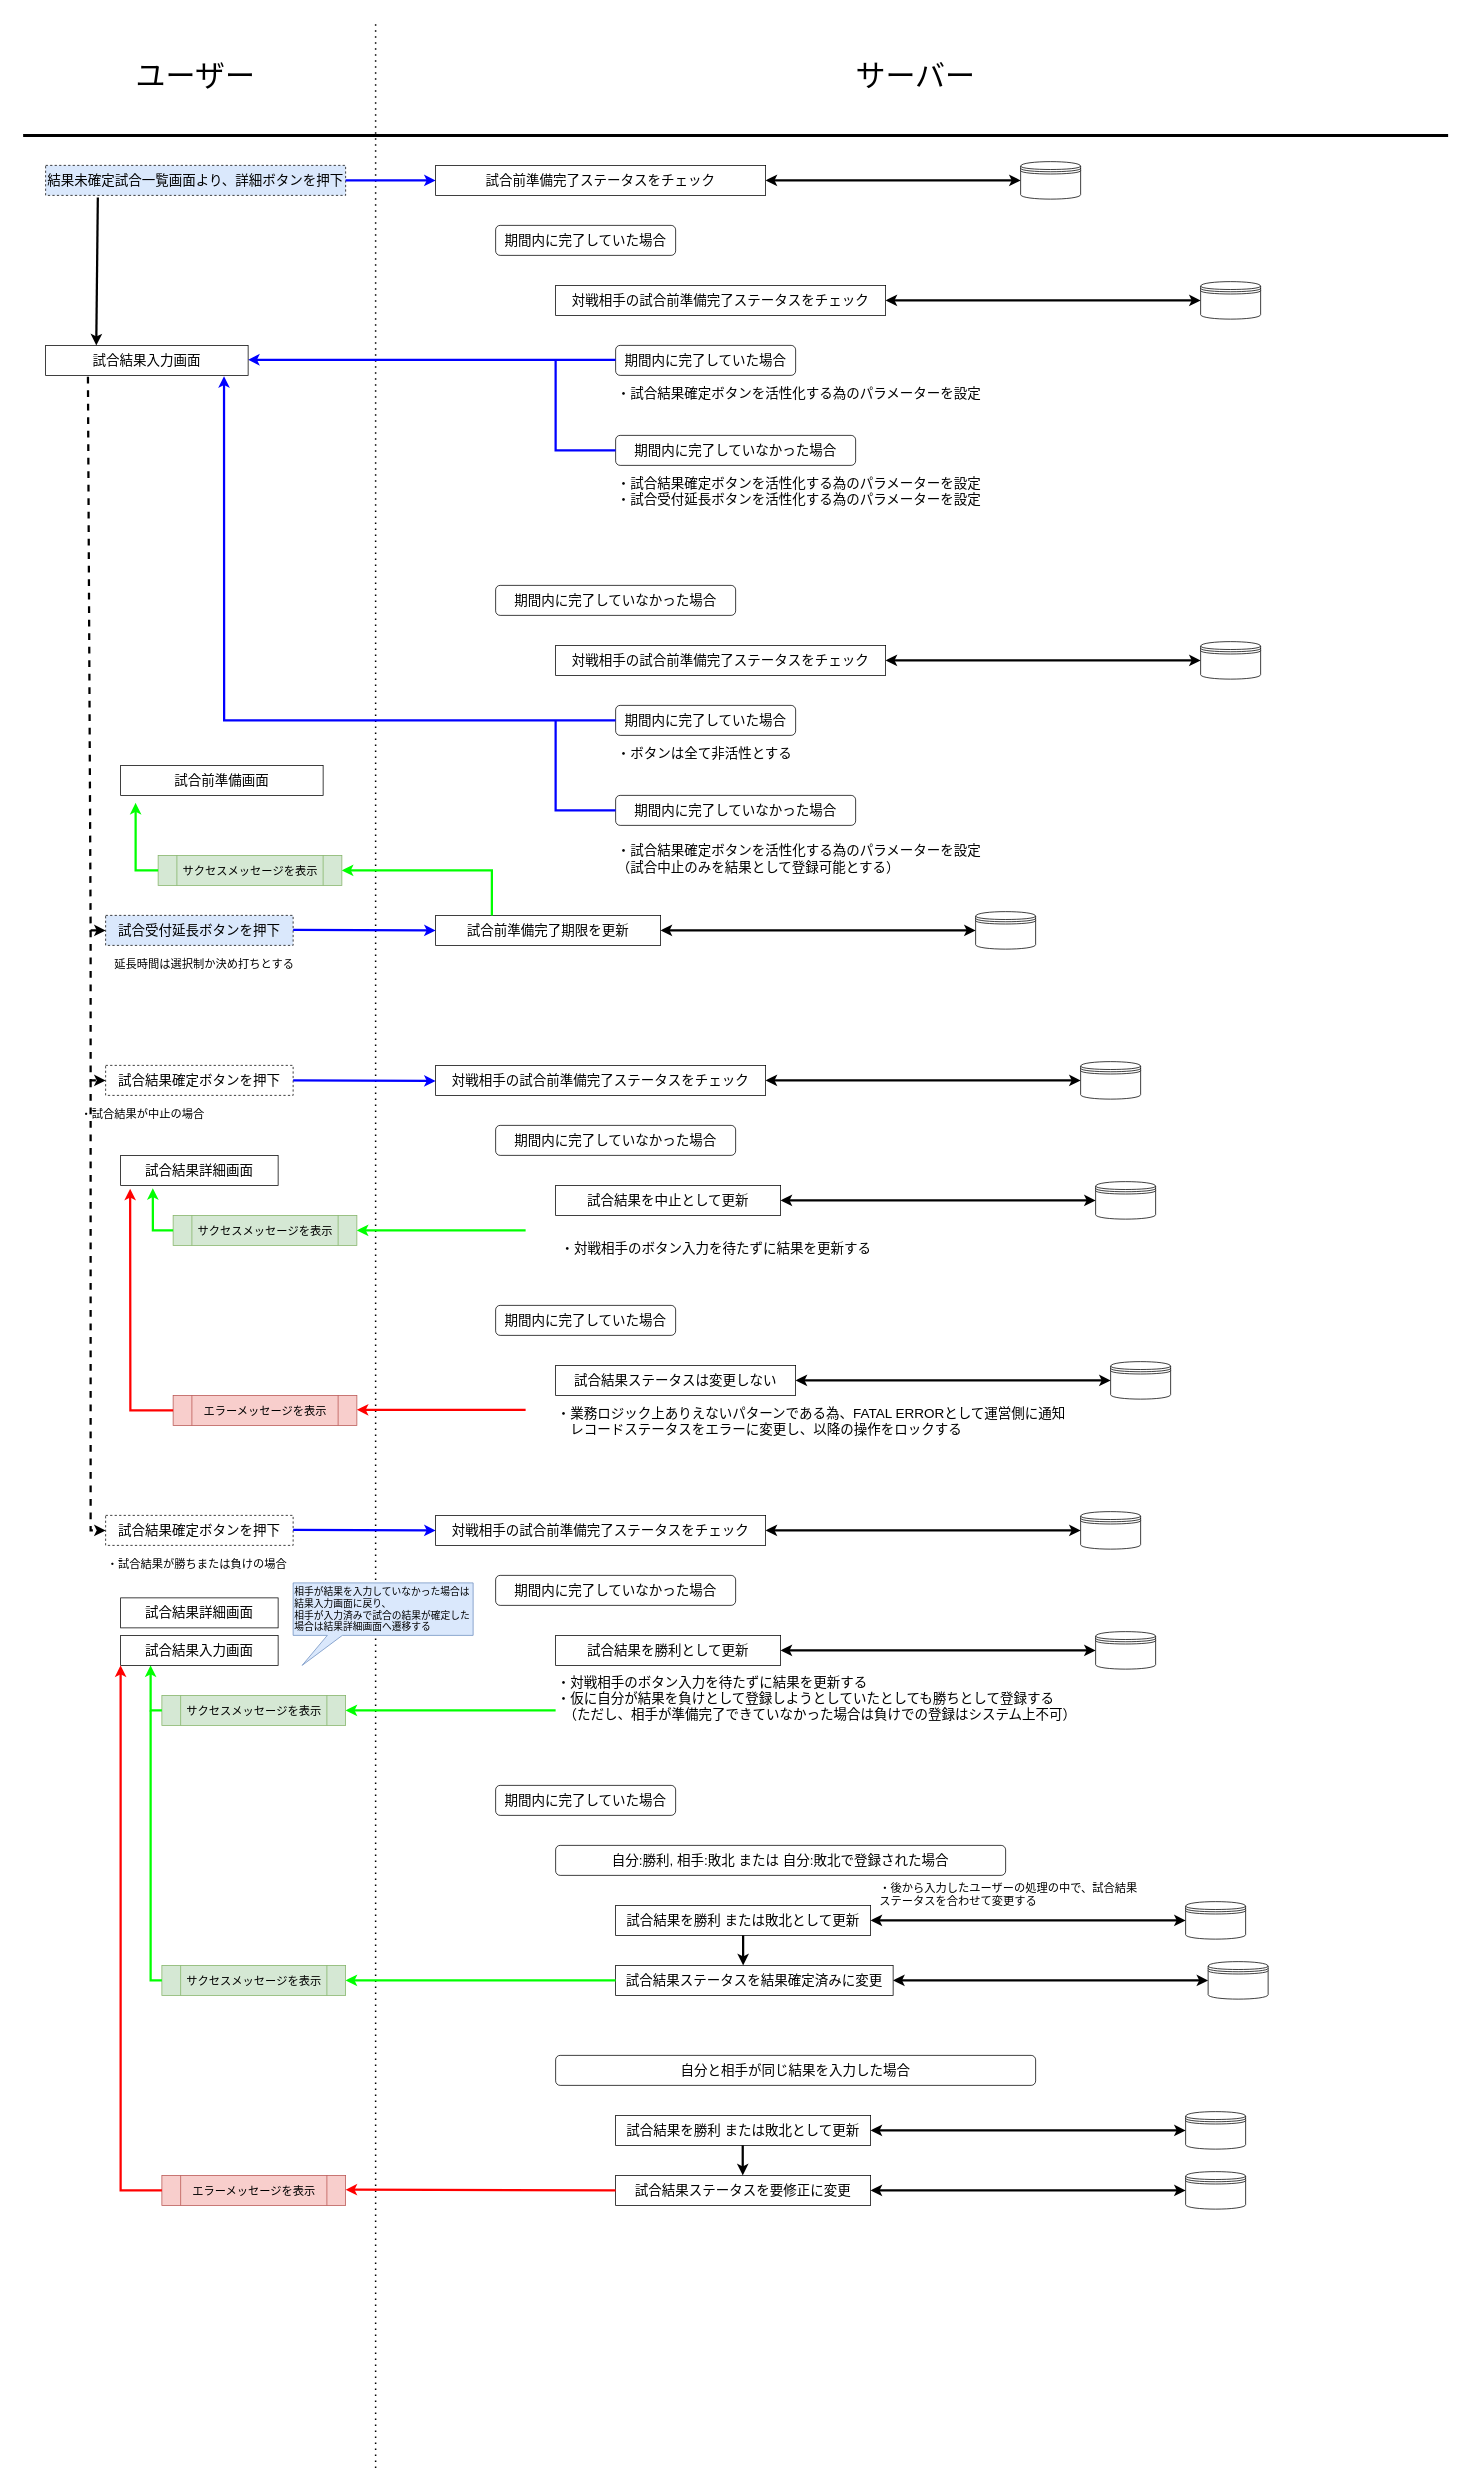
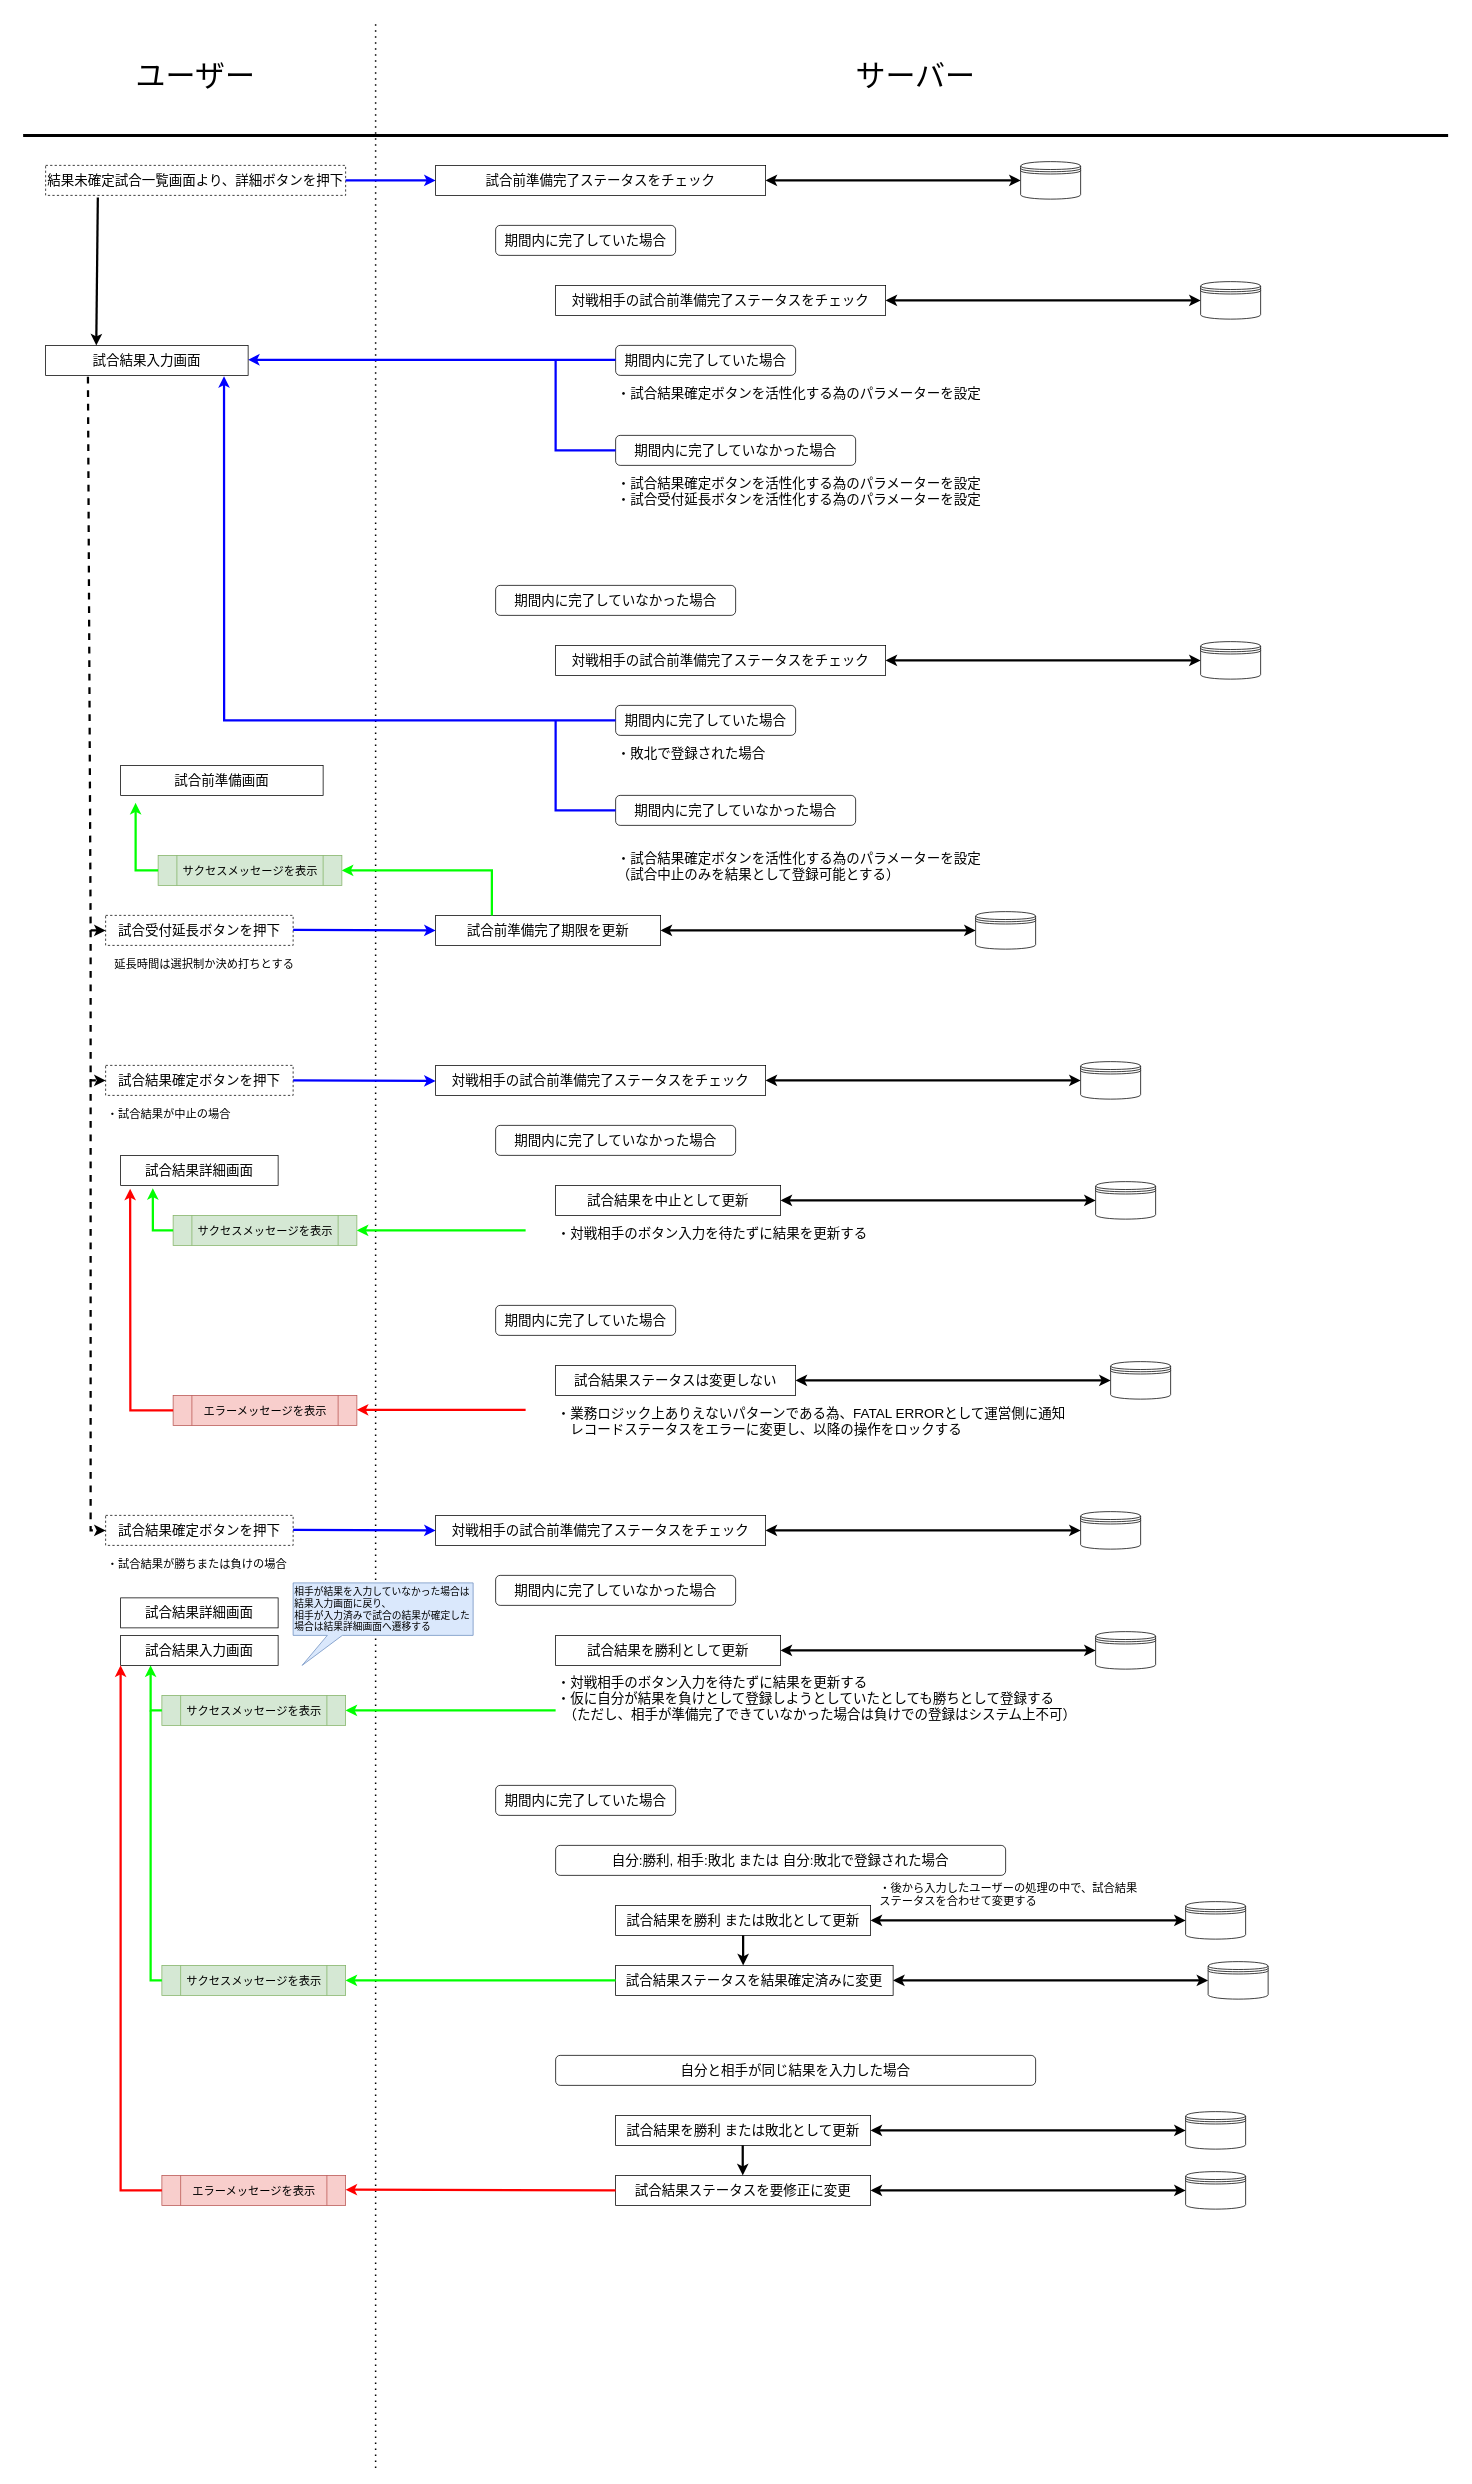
(195, 180) -> (195, 180)
(705, 754) -> (691, 754)
(837, 859) -> (837, 867)
(199, 930) -> (199, 930)
(188, 1114) -> (214, 1114)
(724, 1249) -> (720, 1234)
